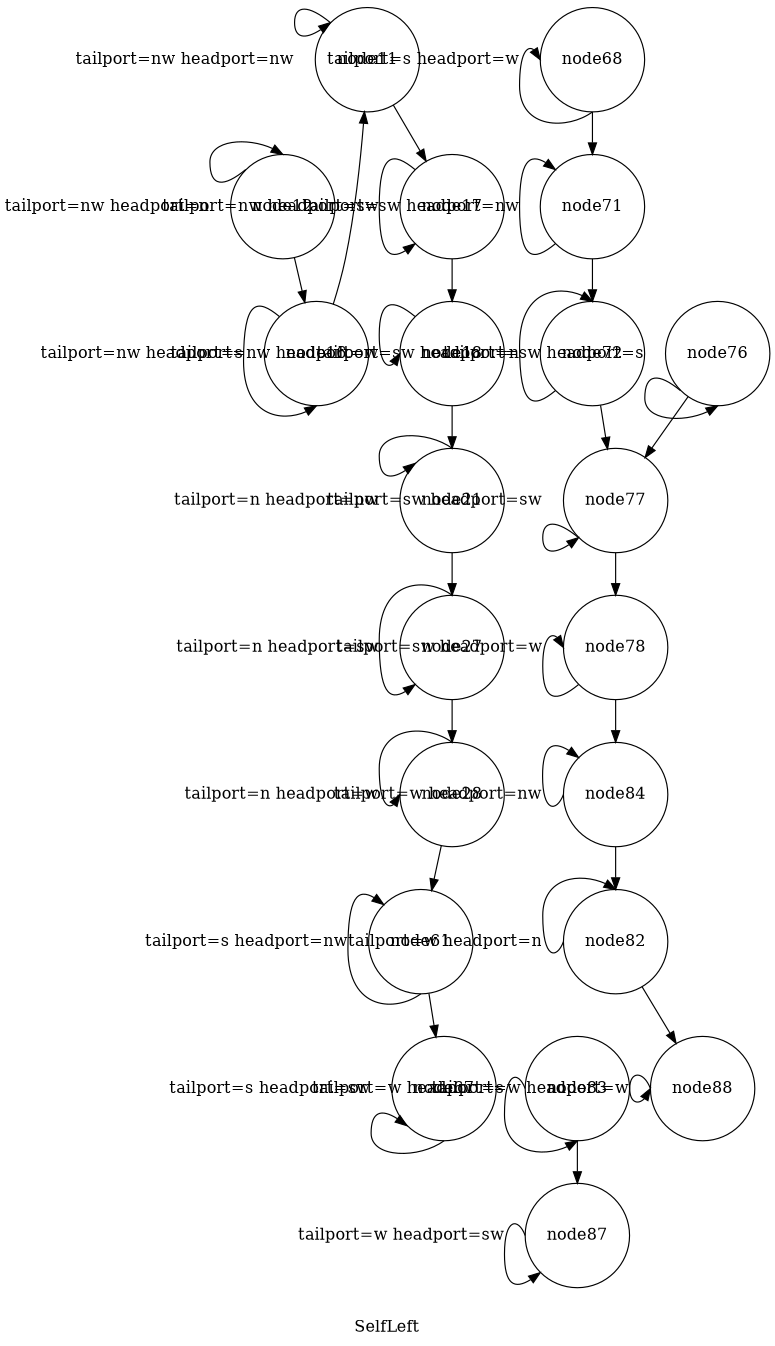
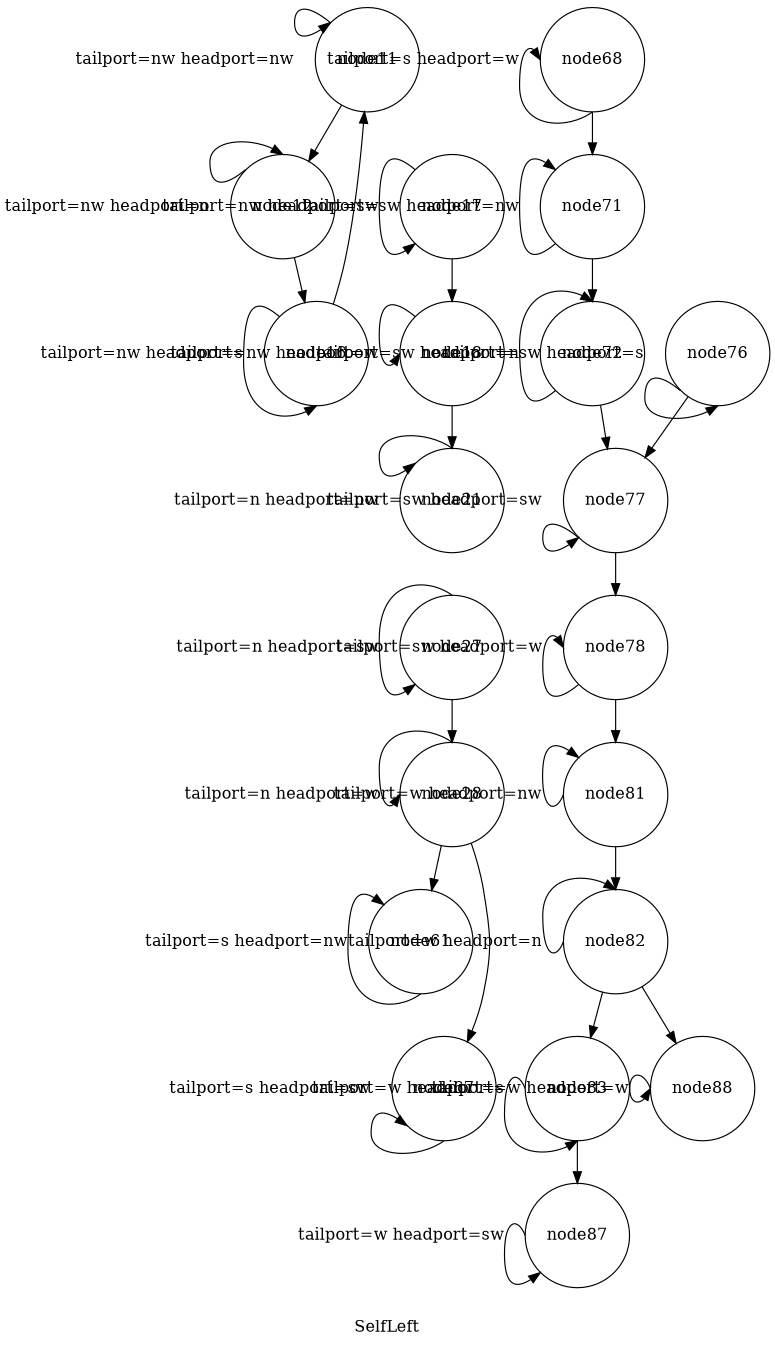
(407, 128) -> (328, 128)
(452, 568) -> none
(616, 795) -> (616, 795)
none -> (598, 1009)
(431, 1010) -> (489, 937)
